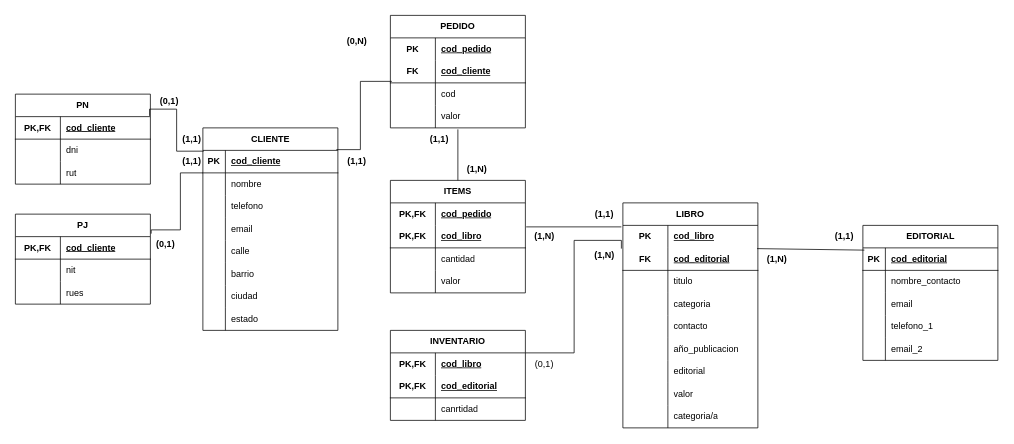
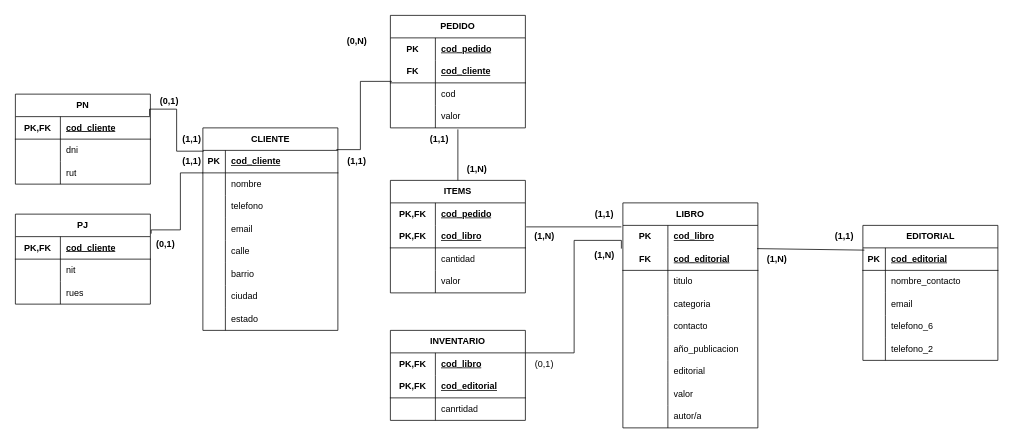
(915, 327) -> (915, 327)
(907, 349) -> (915, 349)
(700, 417) -> (692, 417)
